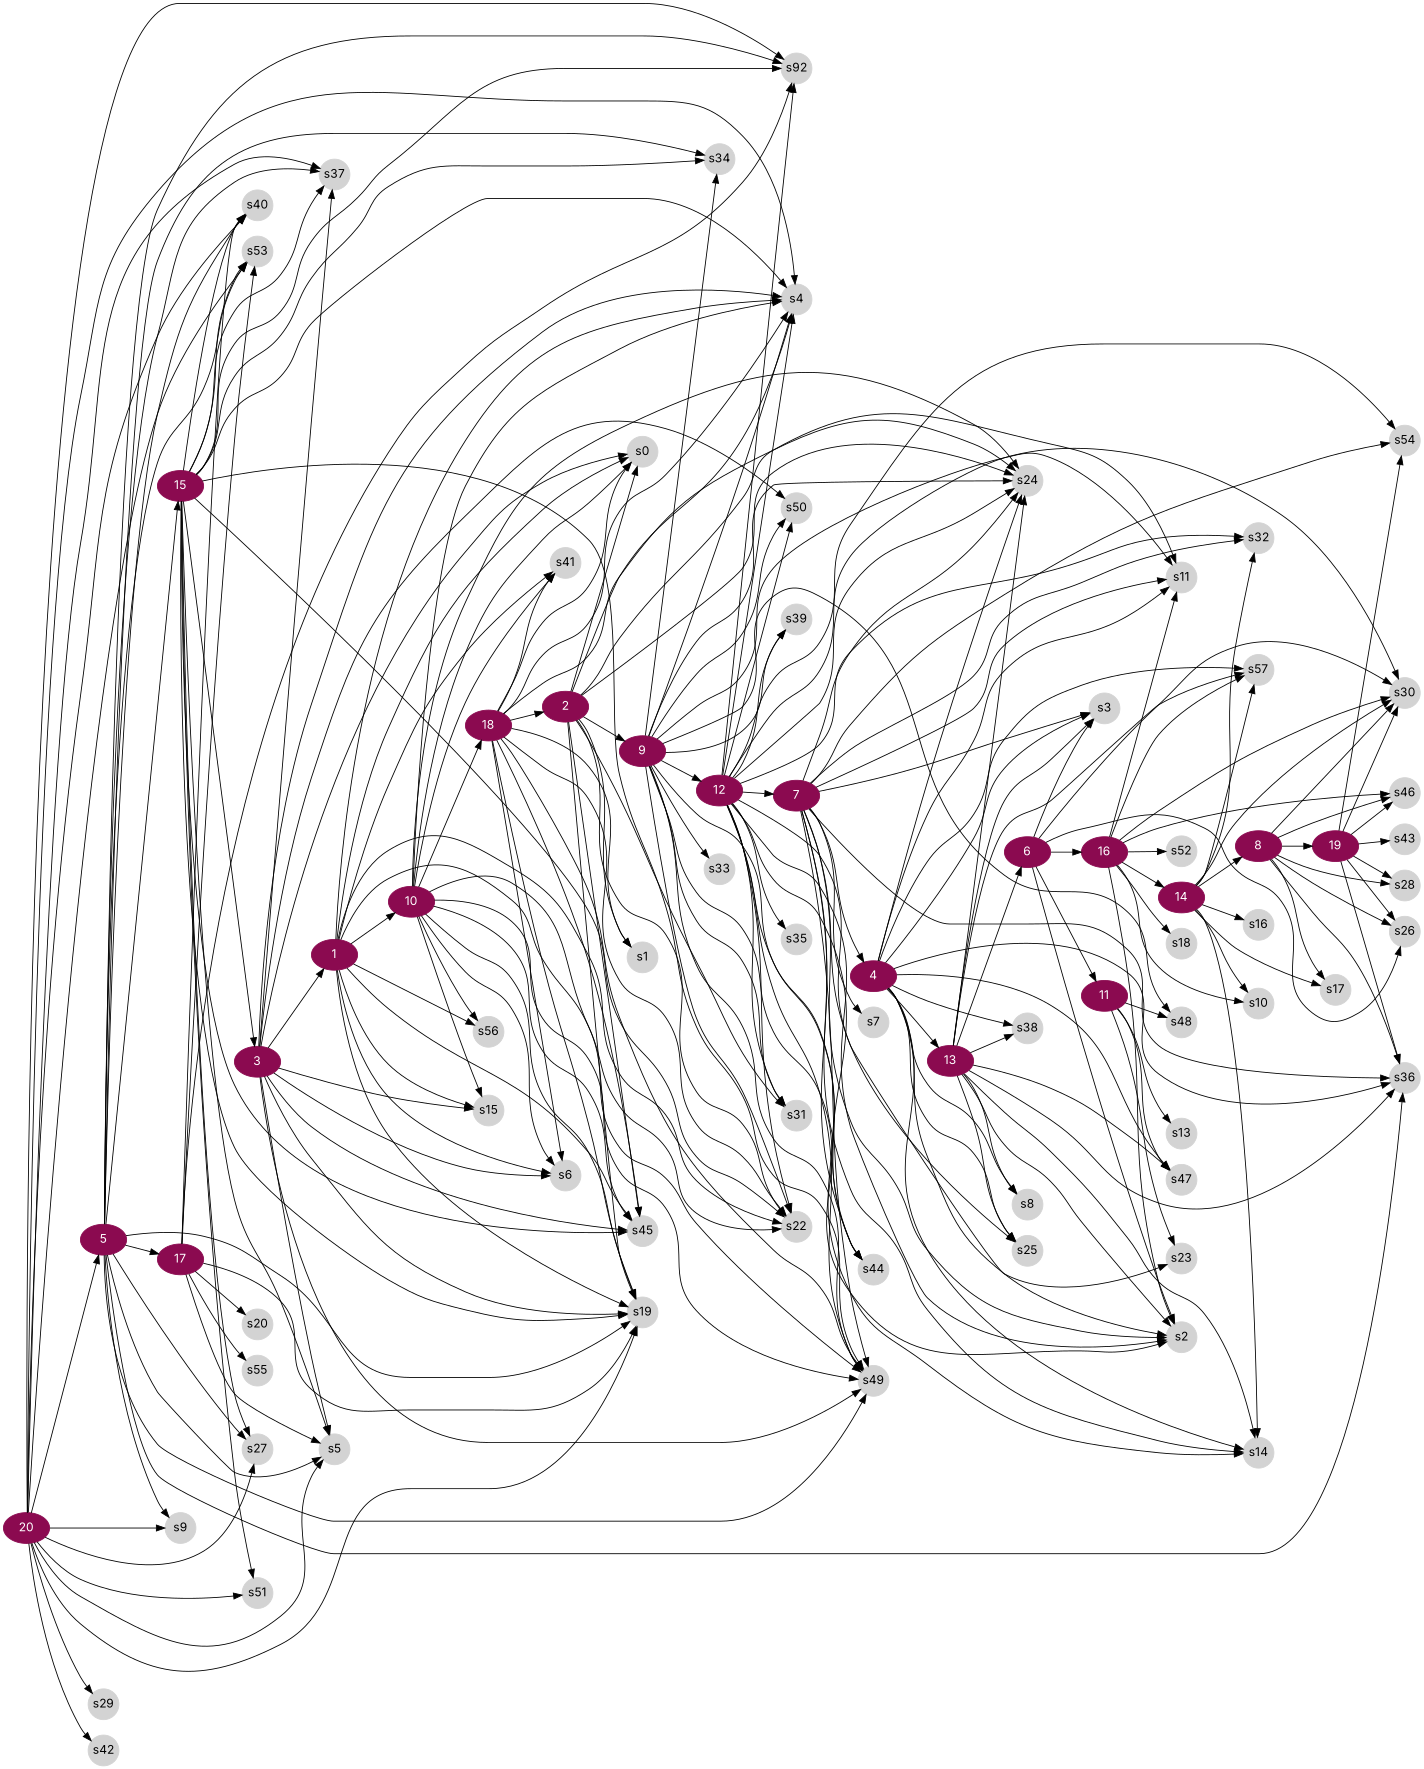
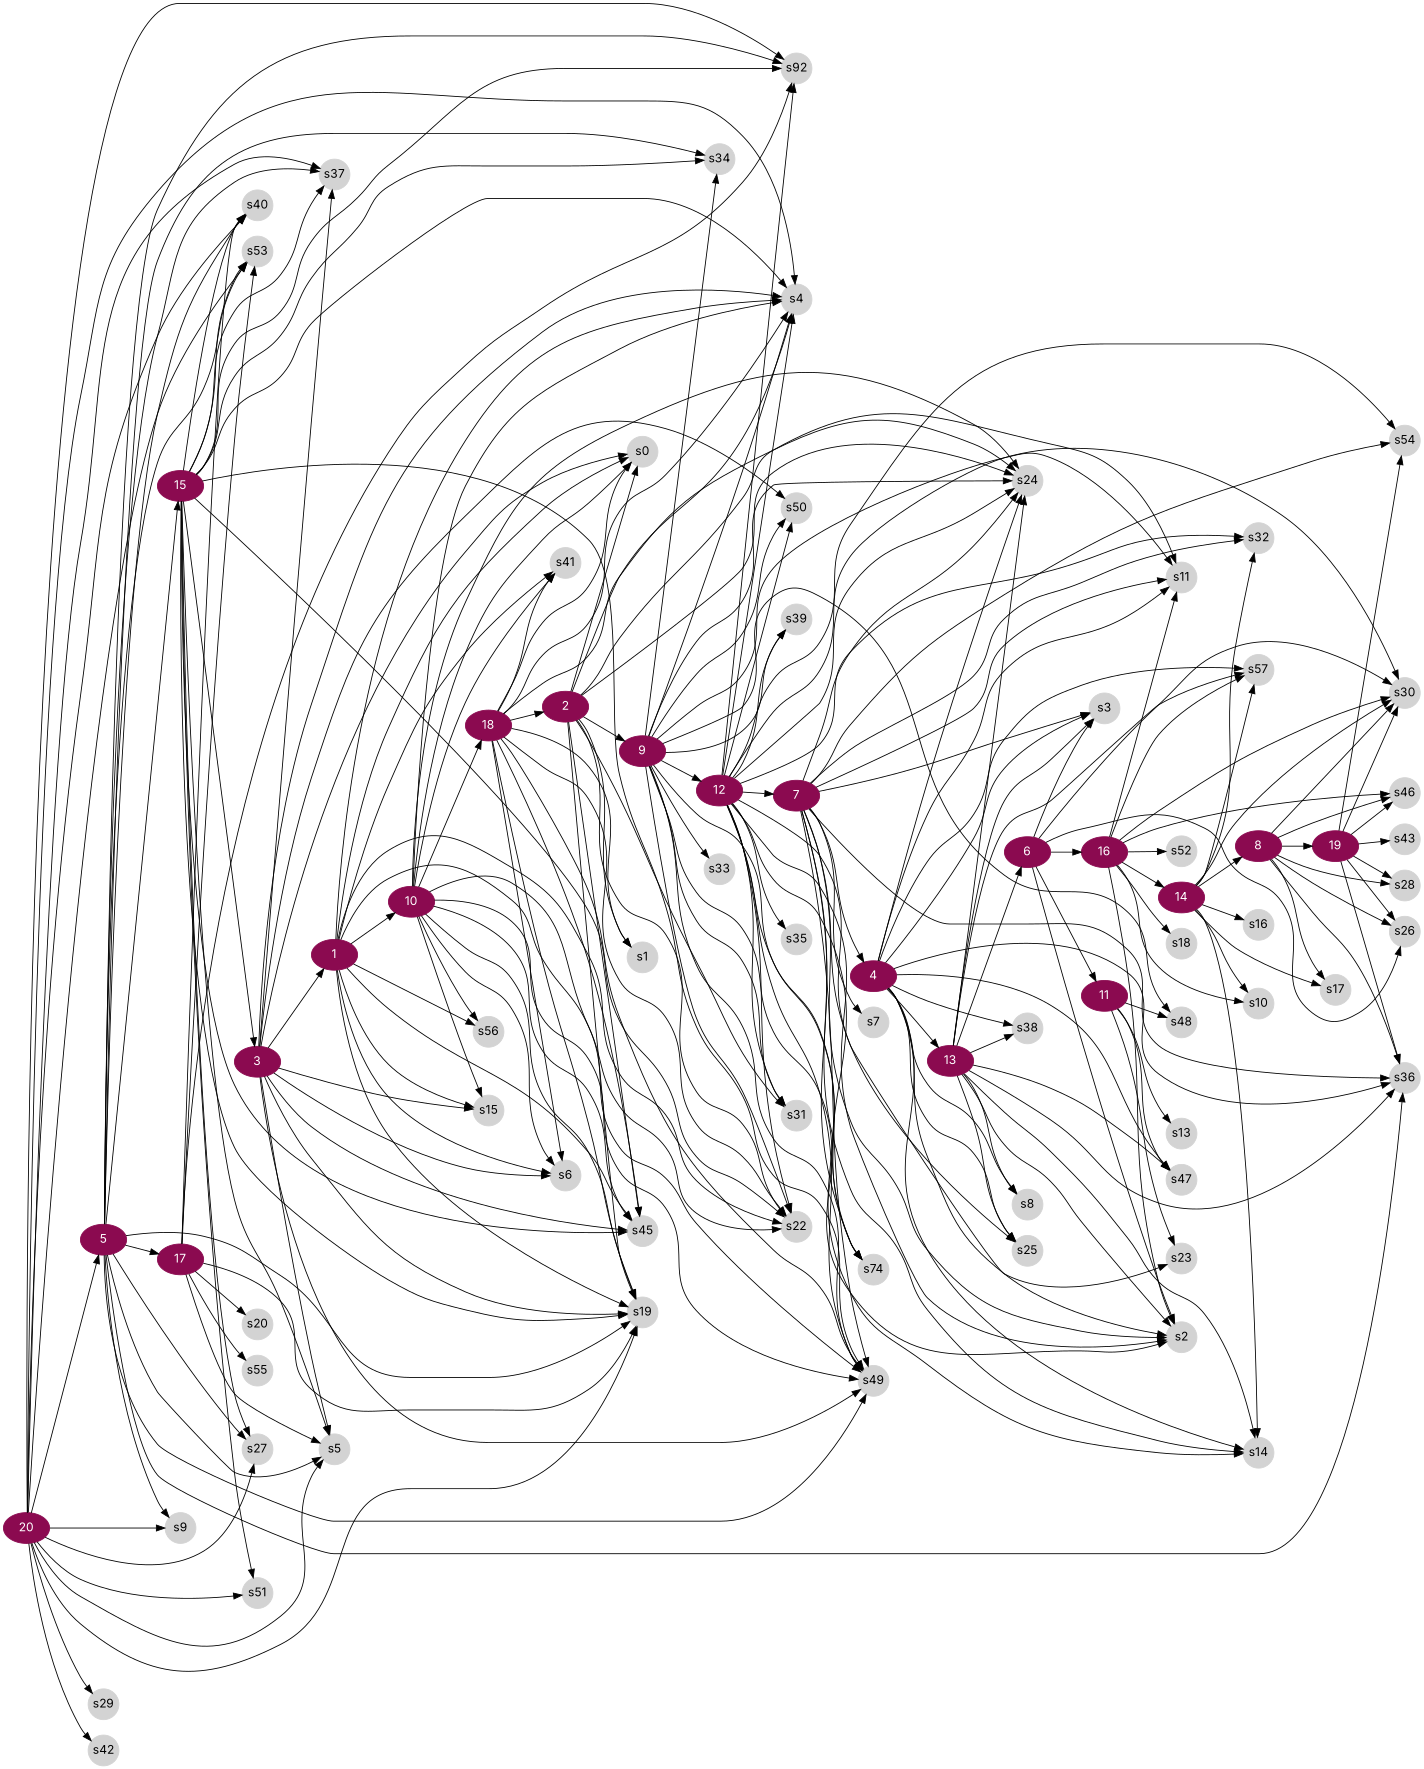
(874, 1270) -> (874, 1270)
